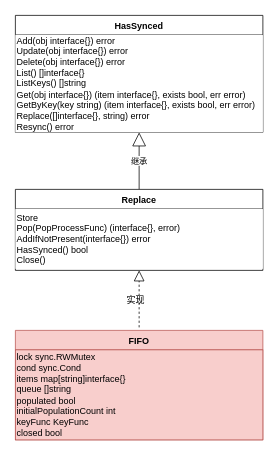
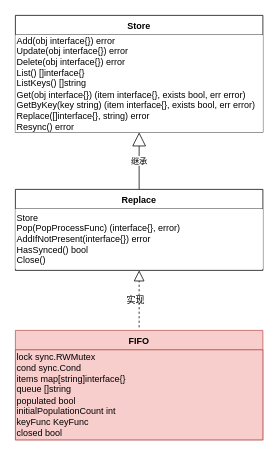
(139, 26) -> (139, 26)
